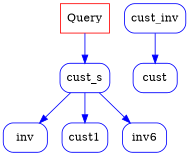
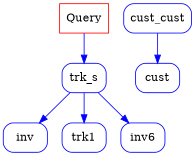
(155, 18) -> (158, 18)
(85, 78) -> (84, 78)
(85, 138) -> (84, 138)
